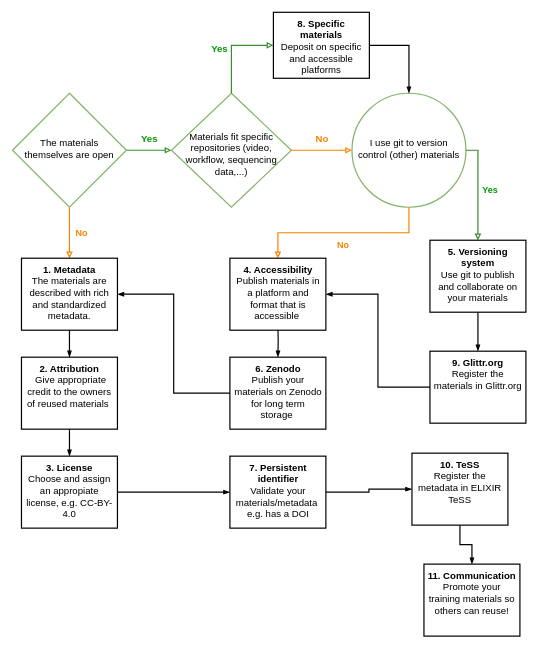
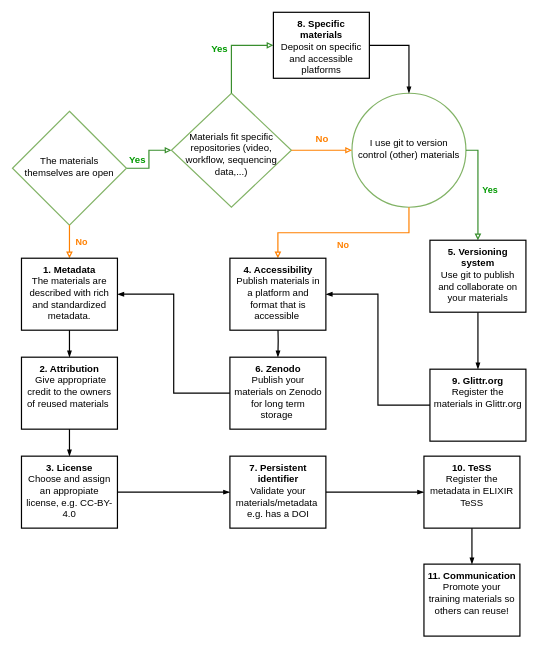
(69, 150) -> (69, 168)
(478, 387) -> (478, 405)
(460, 489) -> (472, 492)
